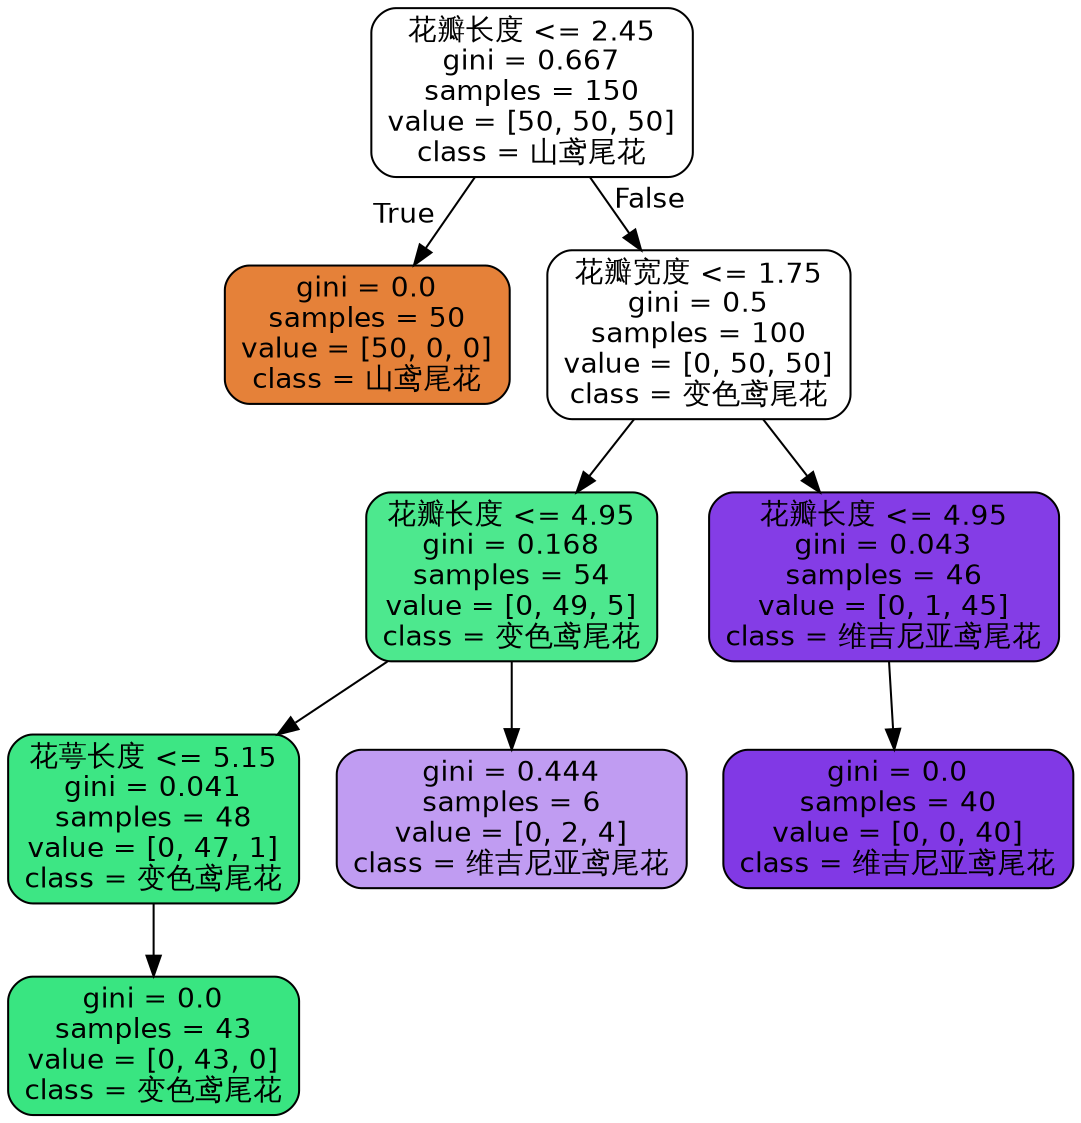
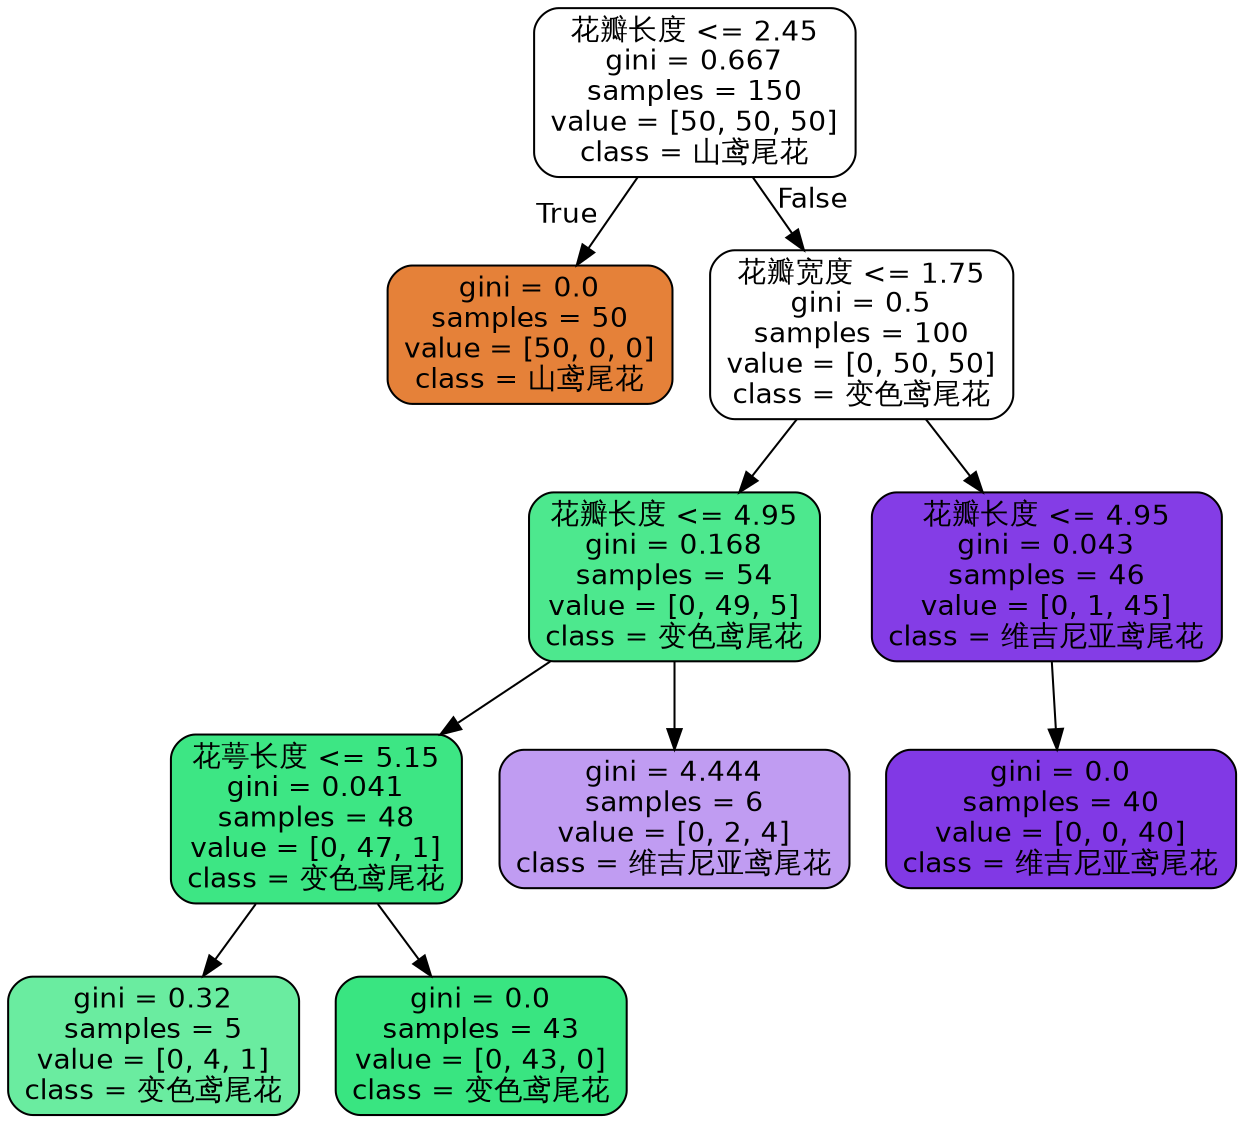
(512, 819) -> (675, 819)
none -> (154, 1046)
